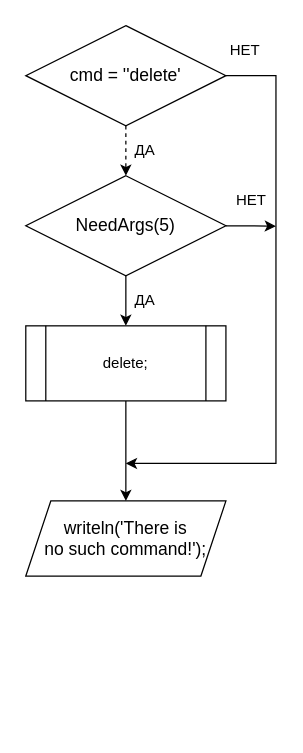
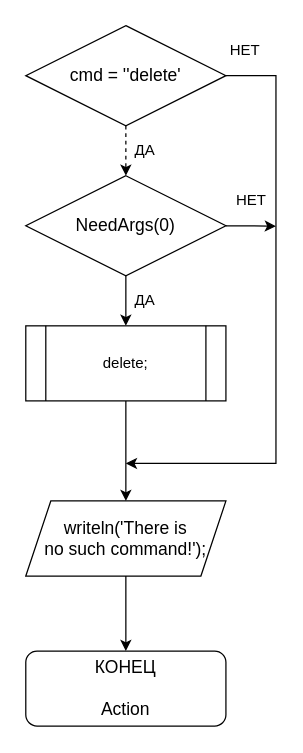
(126, 226) -> (126, 226)
none -> (126, 609)
none -> (126, 688)
